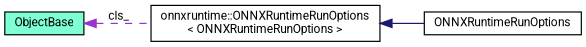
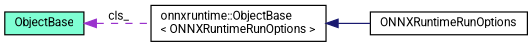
(265, 23) -> (239, 23)
